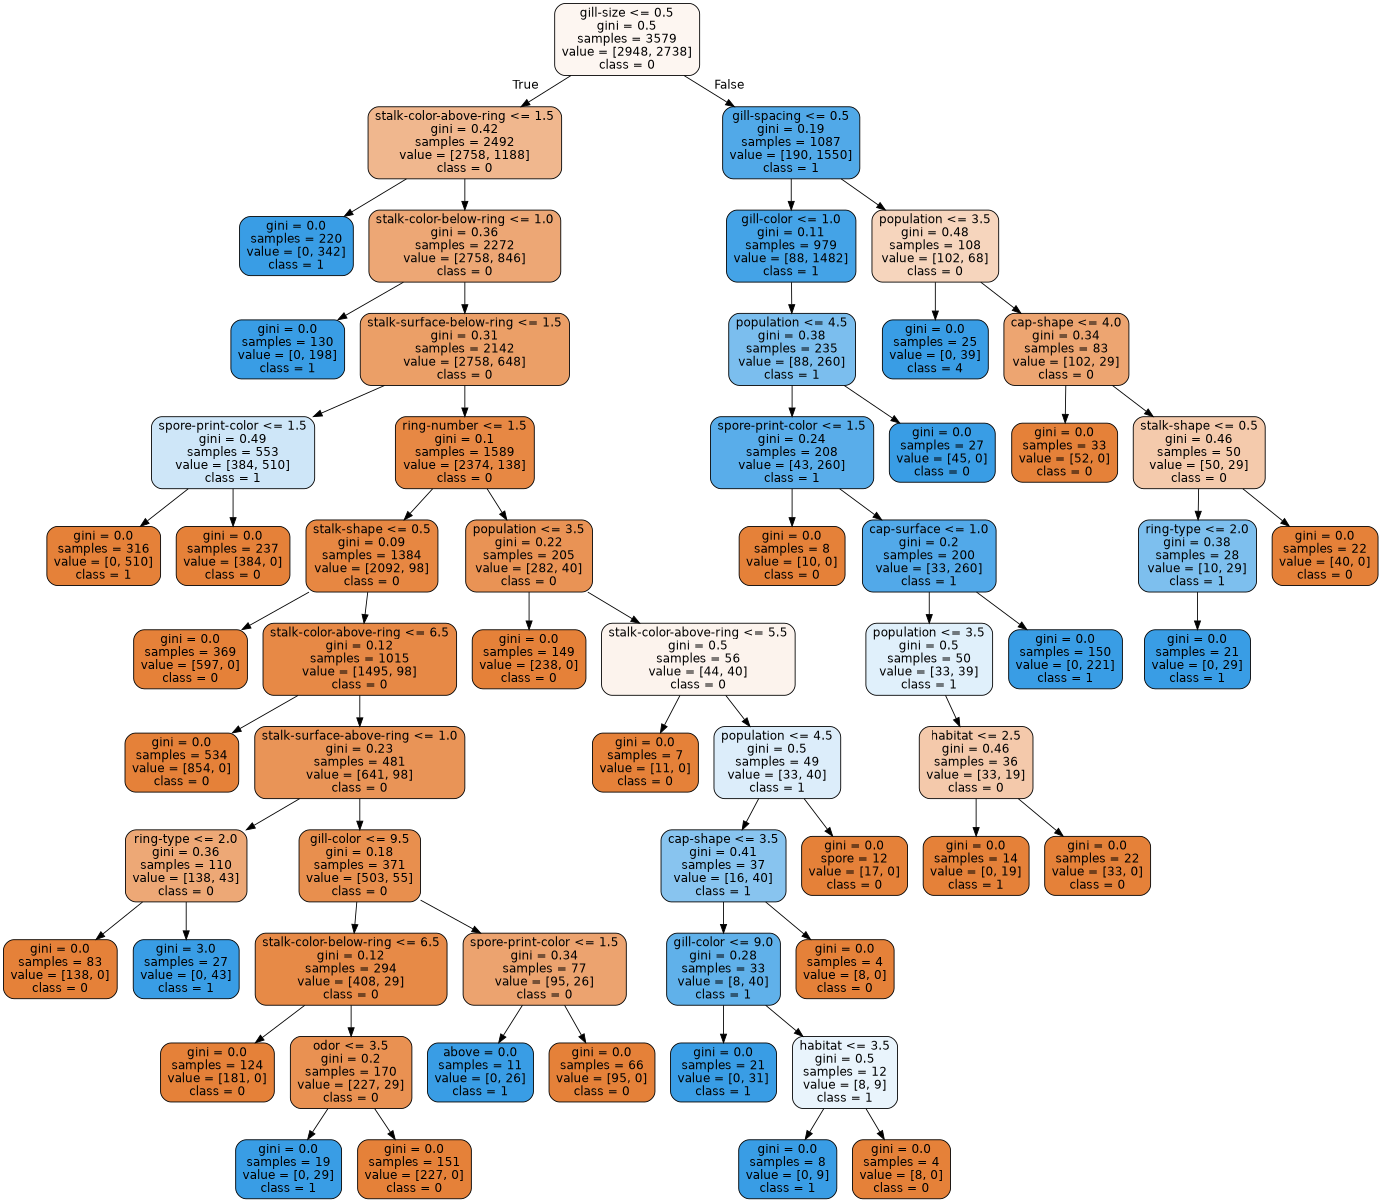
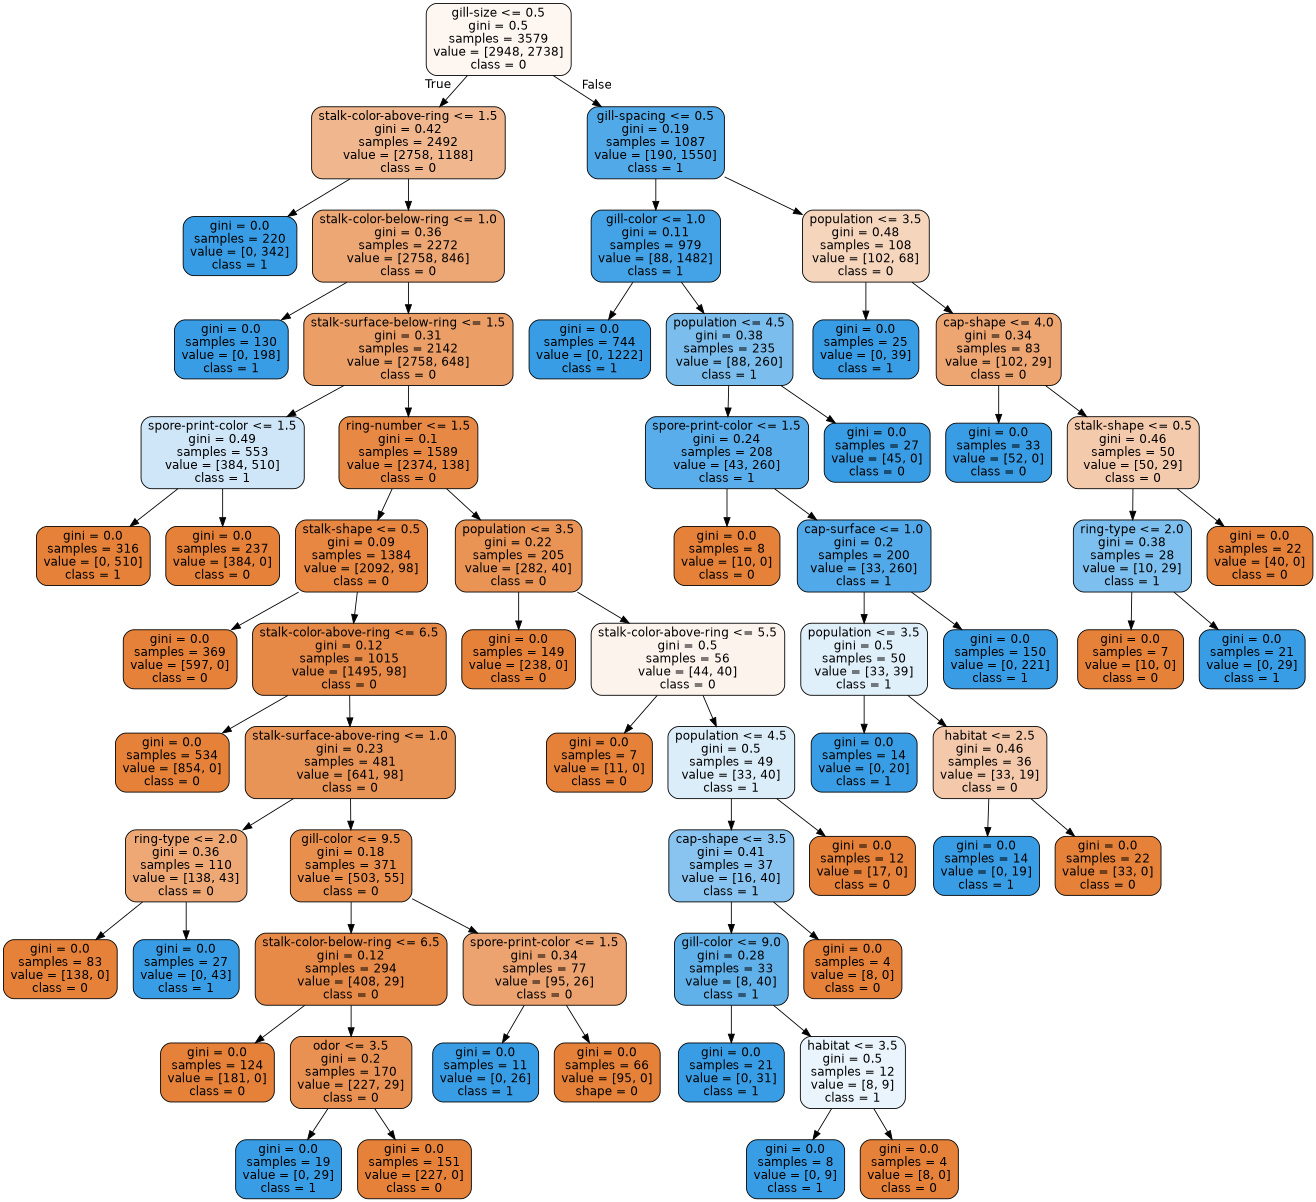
none -> (590, 349)
(935, 349) -> (866, 349)
(1065, 453) -> (999, 453)
none -> (1131, 659)
none -> (864, 763)
(855, 866) -> (862, 866)
(976, 866) -> (987, 866)
(186, 969) -> (186, 969)
(480, 1072) -> (486, 1072)
(602, 1072) -> (607, 1072)
